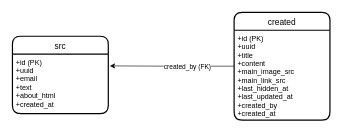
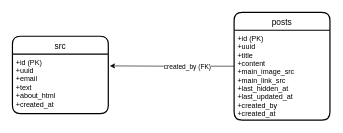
(282, 22) -> (282, 22)
